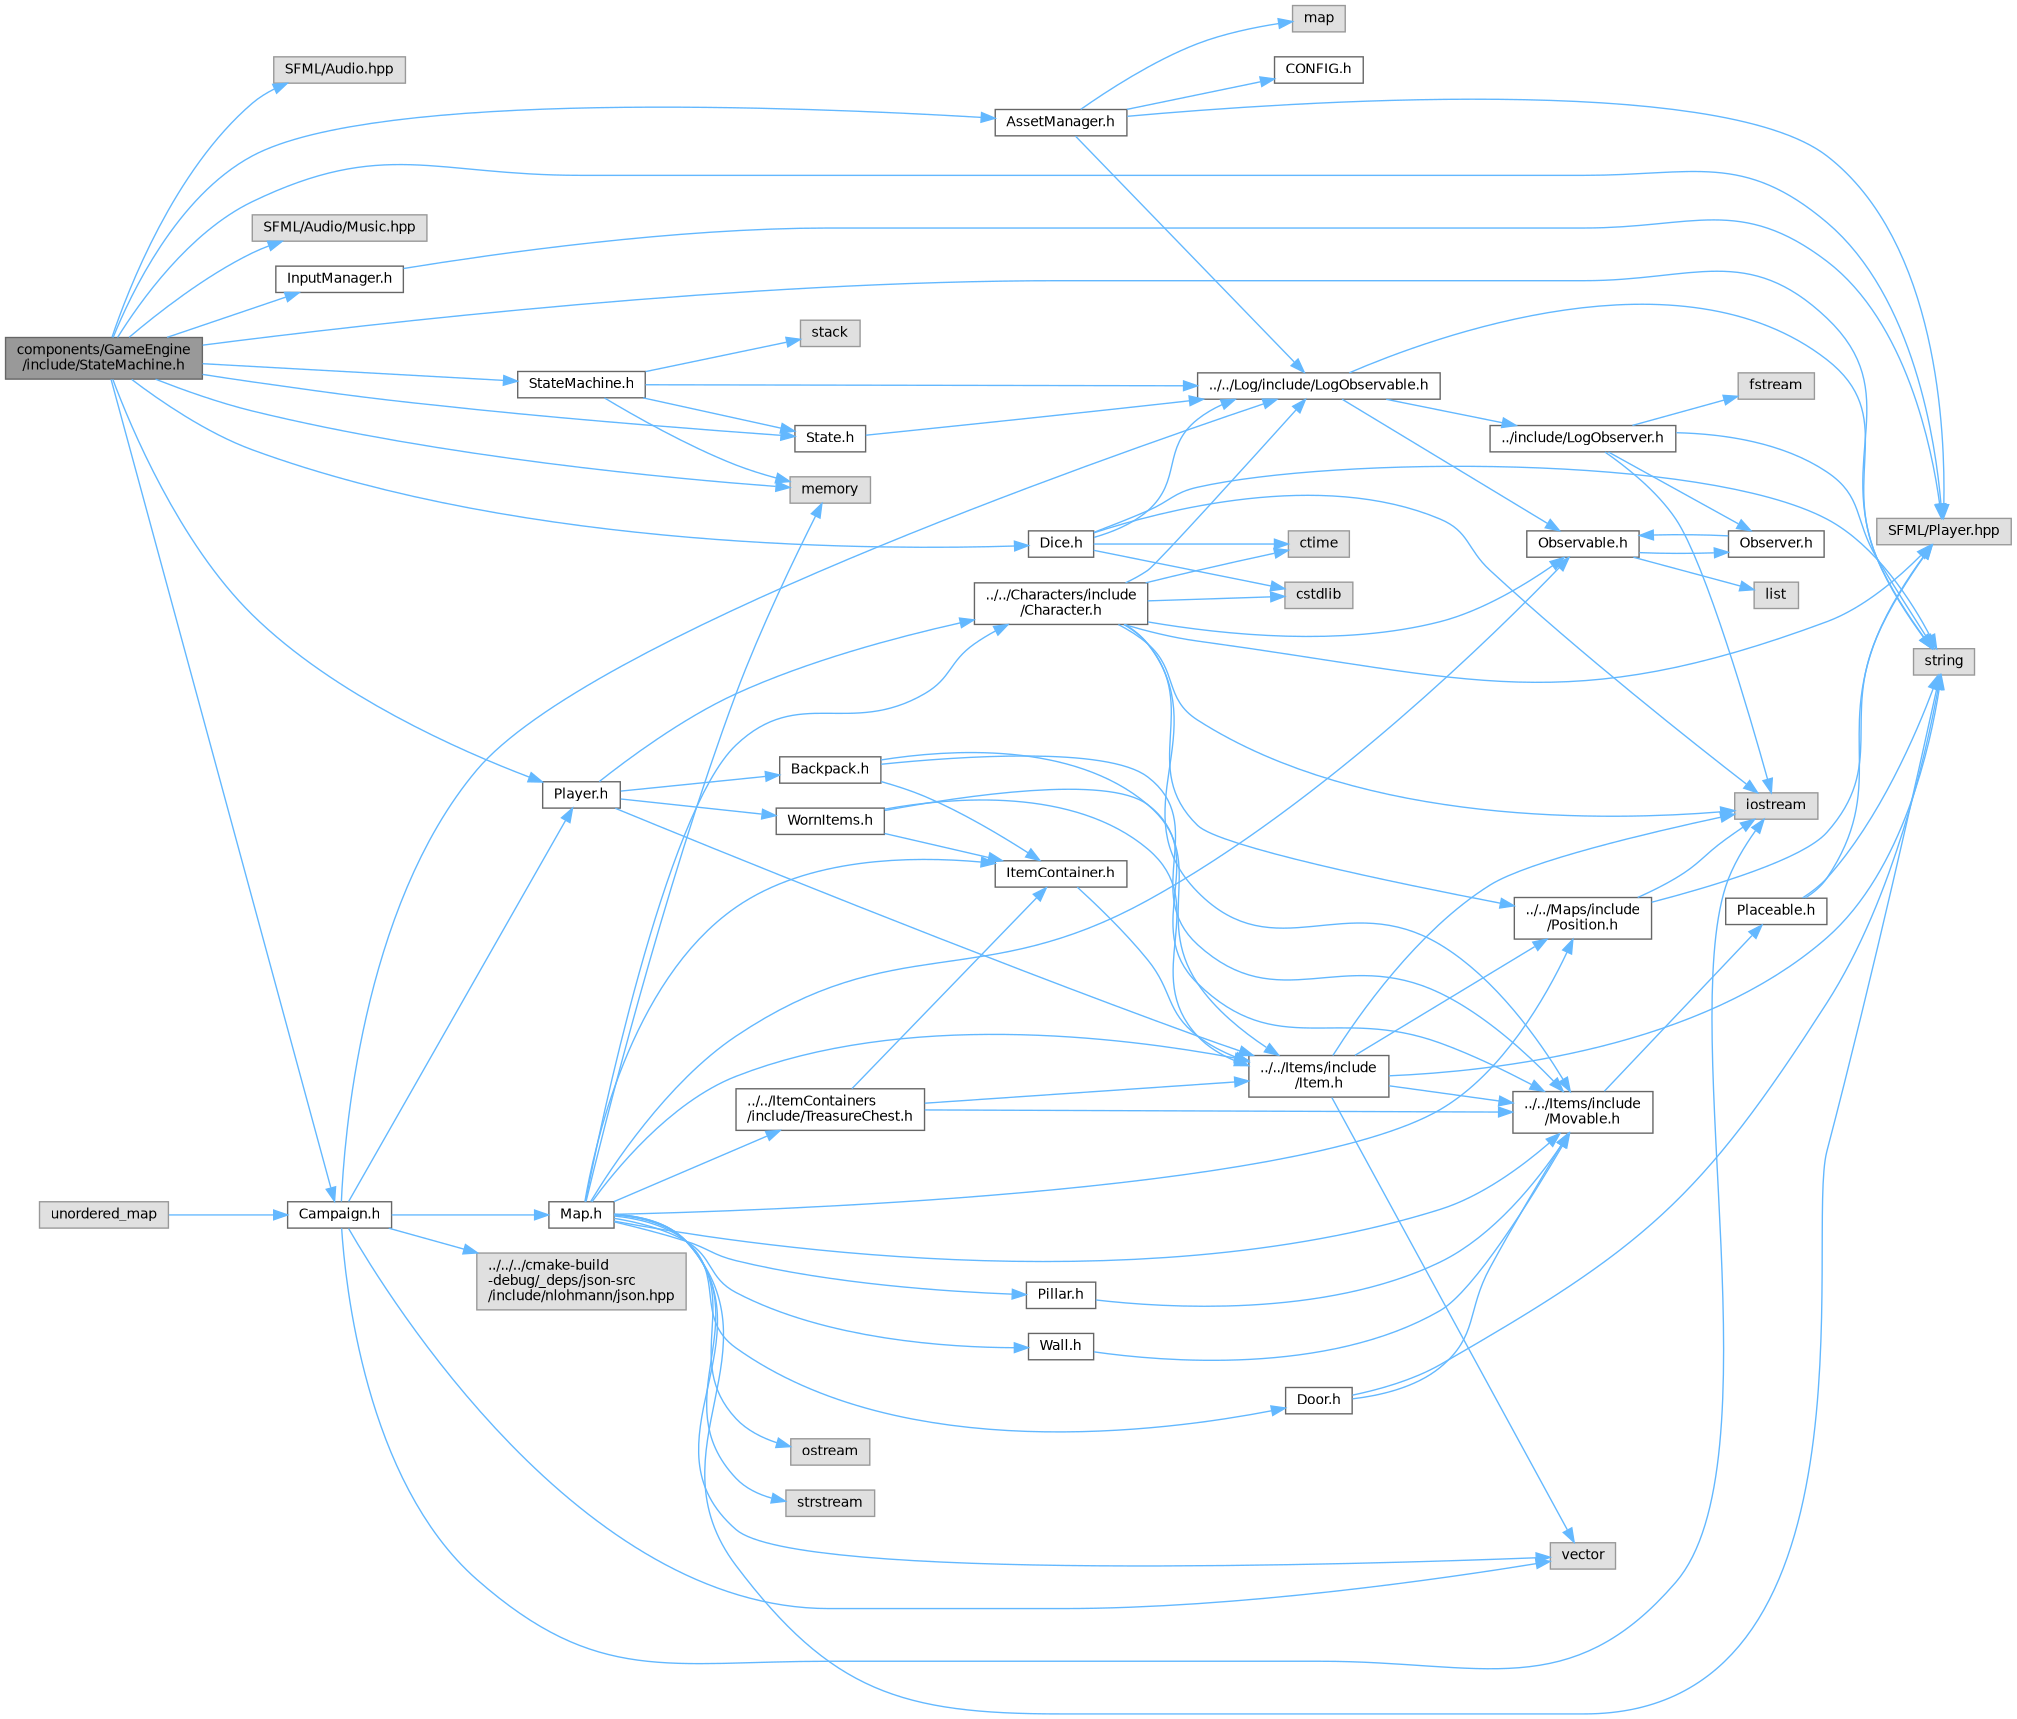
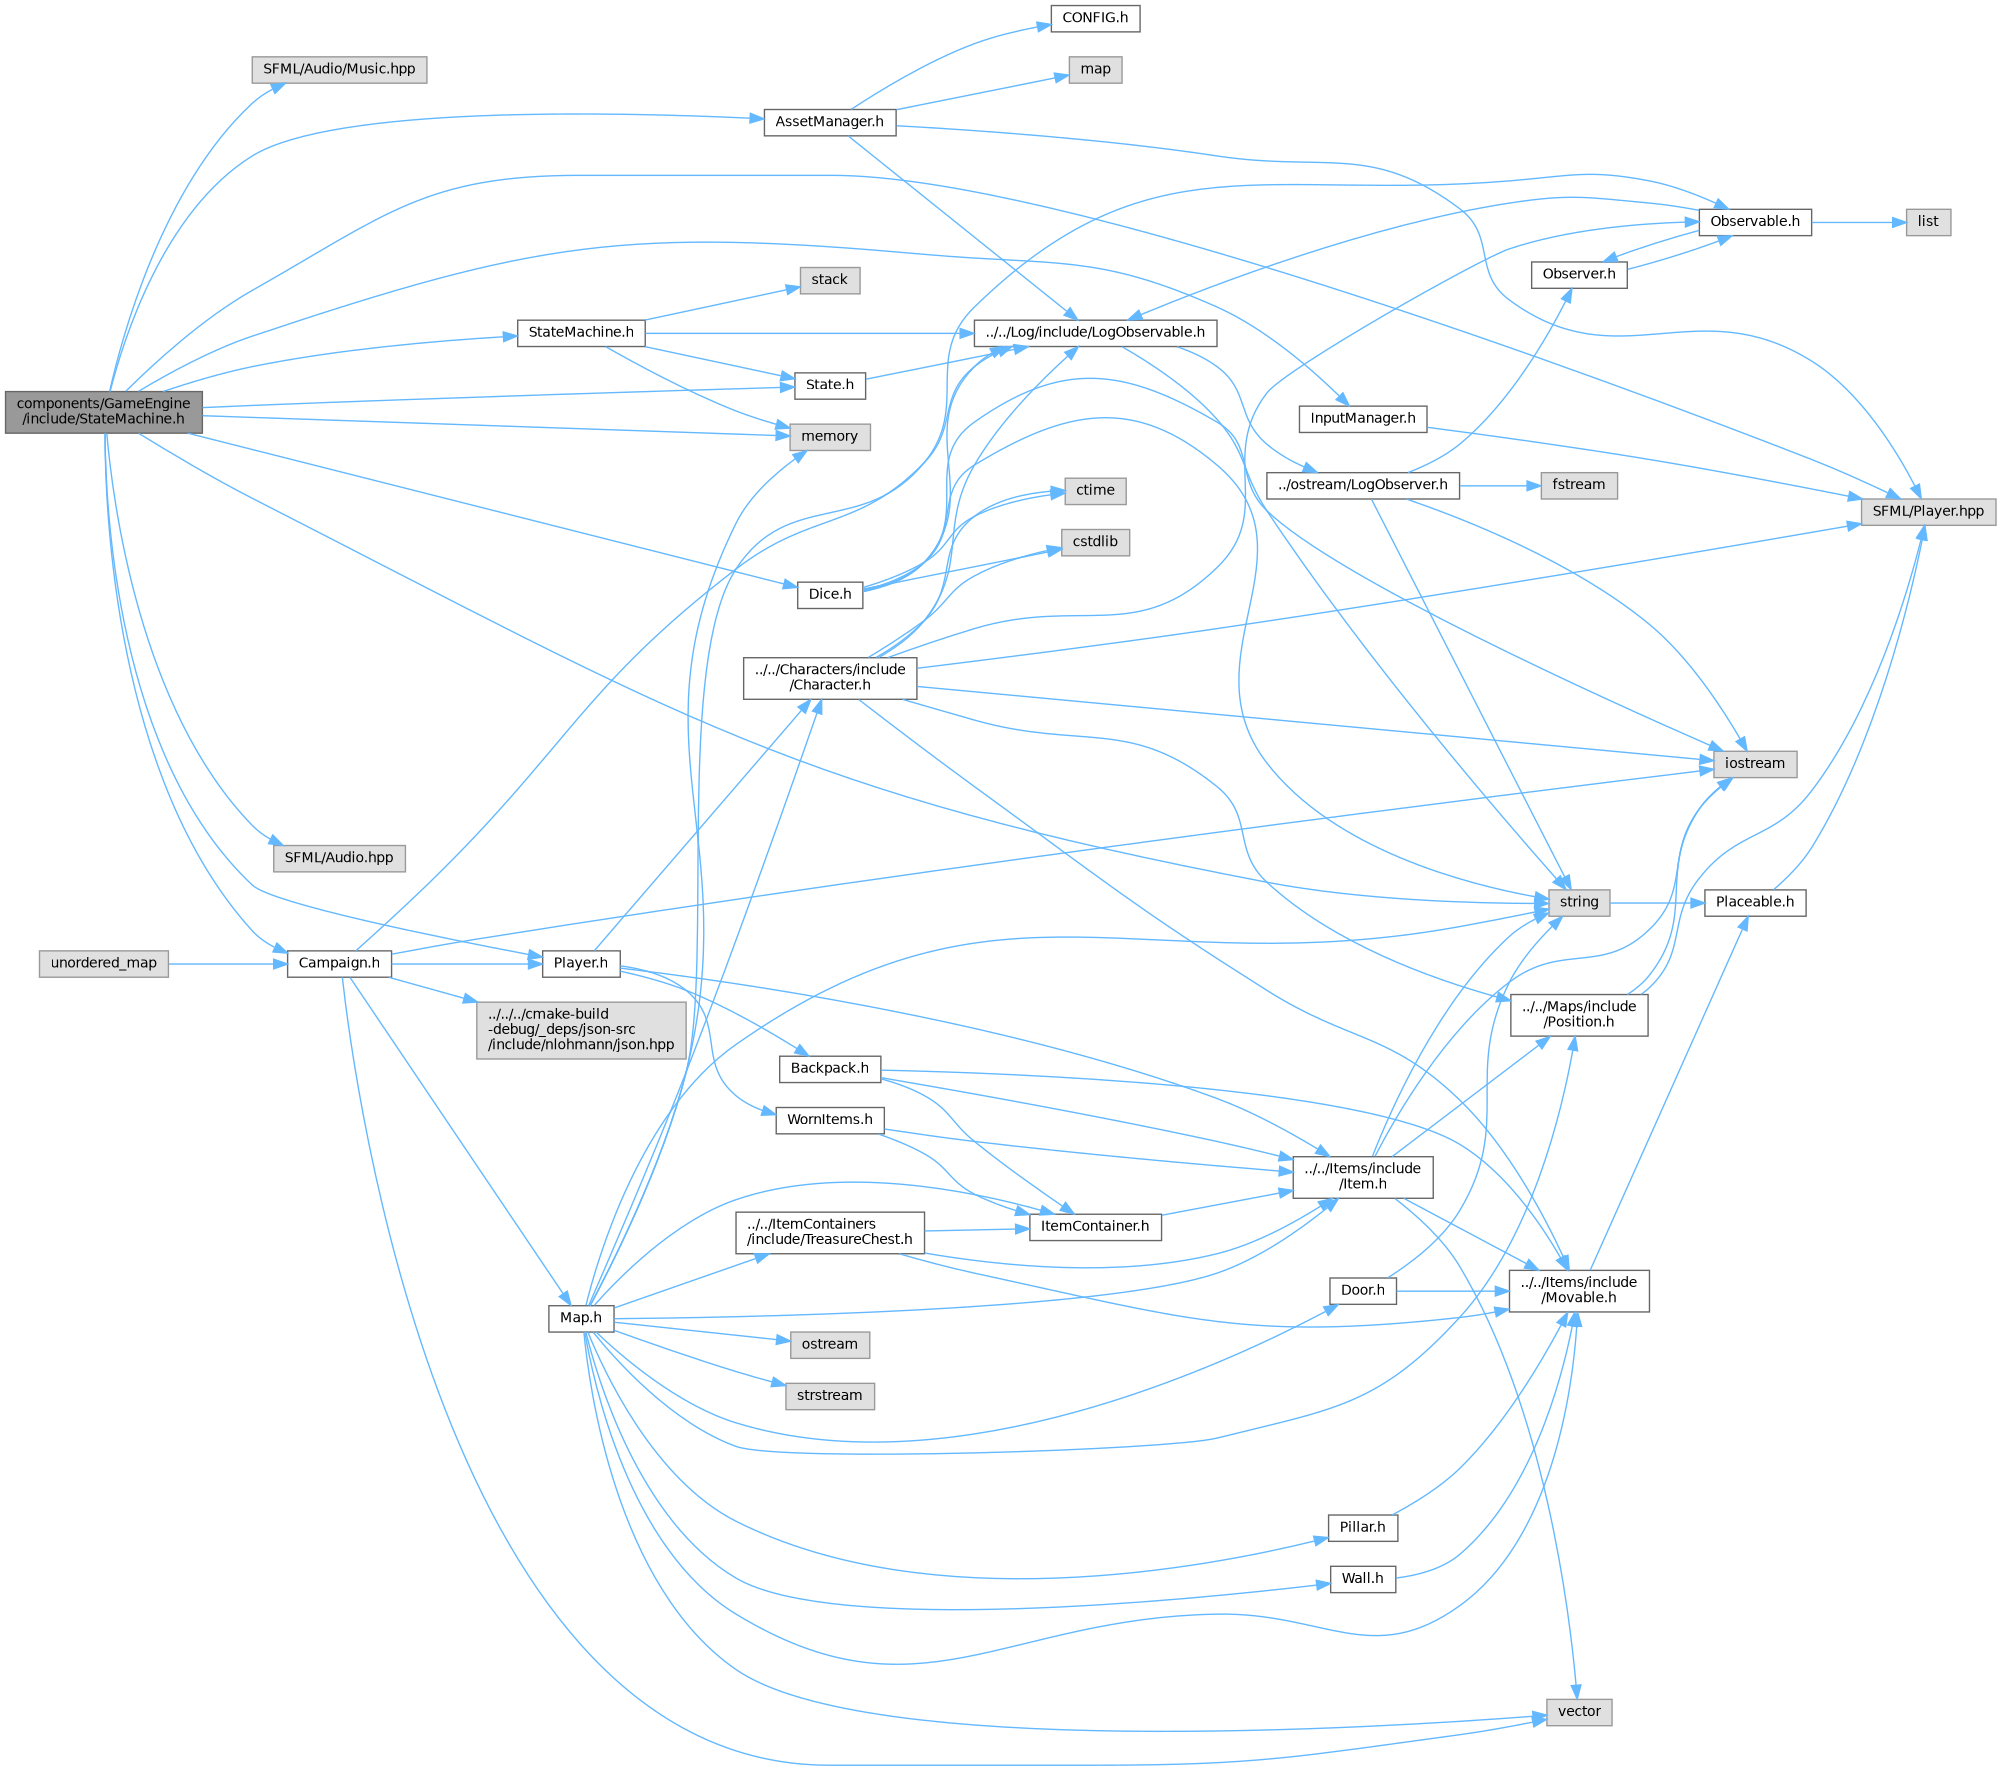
(1583, 439) -> (1363, 486)
(1440, 458) -> (1414, 223)
(1881, 802) -> (1651, 903)
(1238, 1012) -> none
